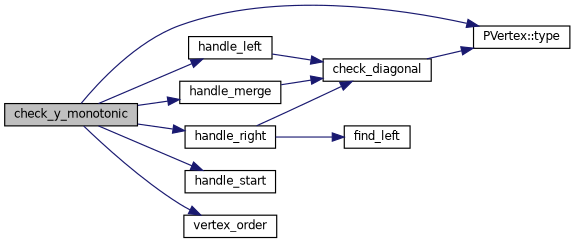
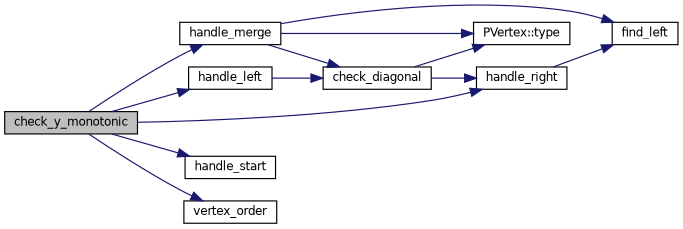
none -> (442, 6)
(259, 8) -> (371, 33)
(299, 106) -> (448, 78)
